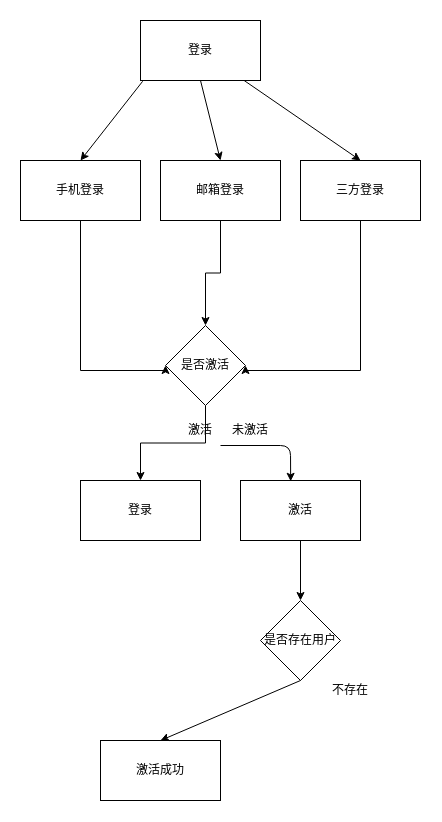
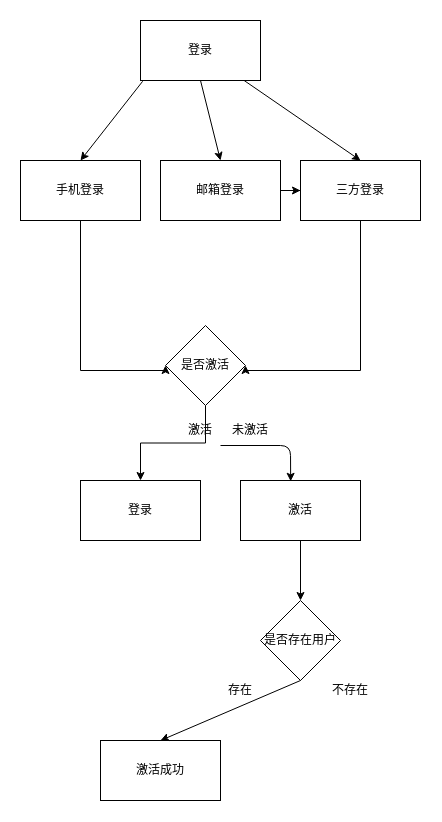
(217, 273) -> (295, 191)
none -> (241, 691)
